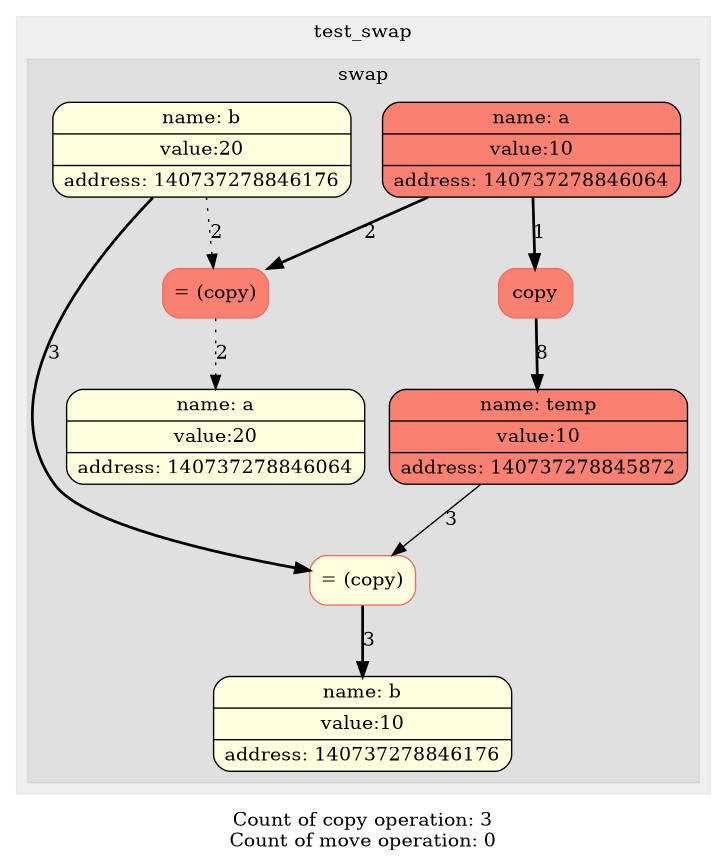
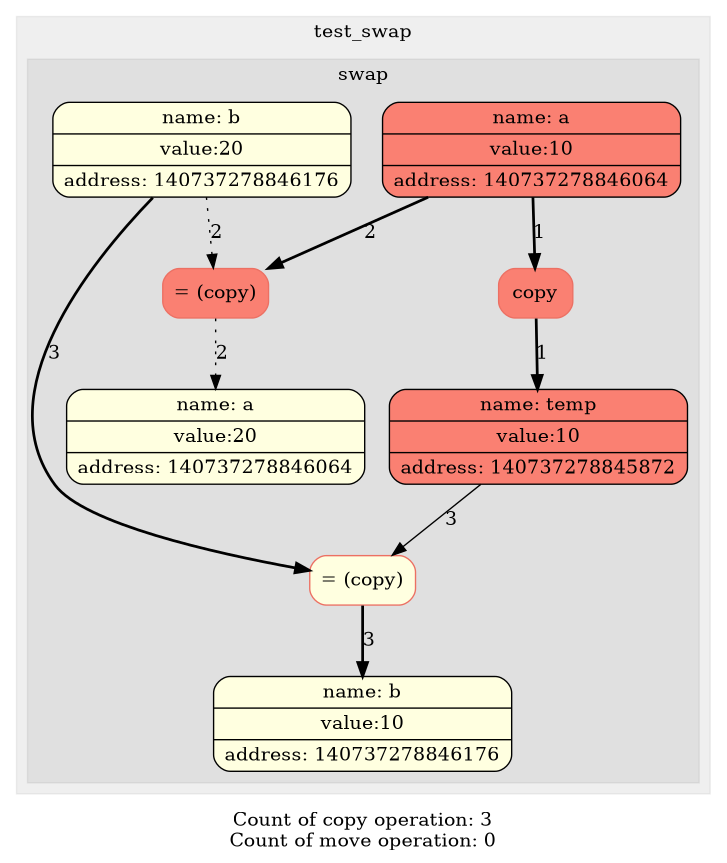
(543, 354) -> (543, 354)
